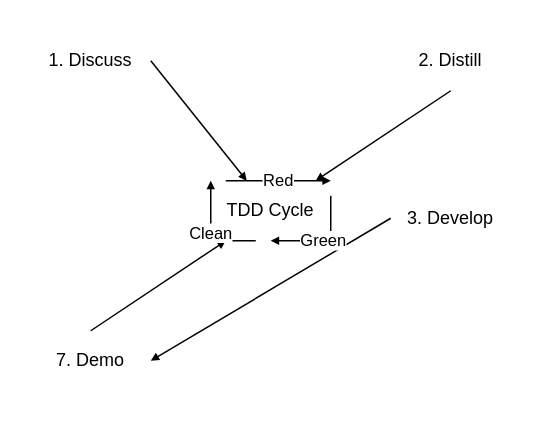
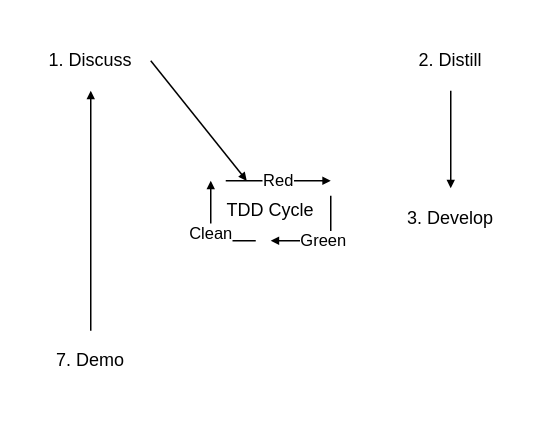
(386, 134) -> (451, 135)
(155, 288) -> (91, 215)
(248, 303) -> none
